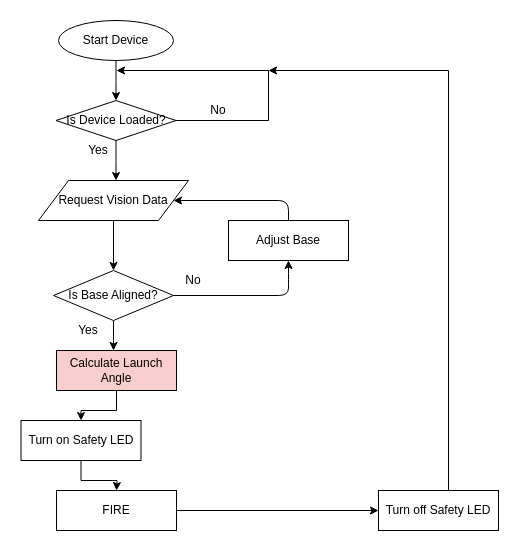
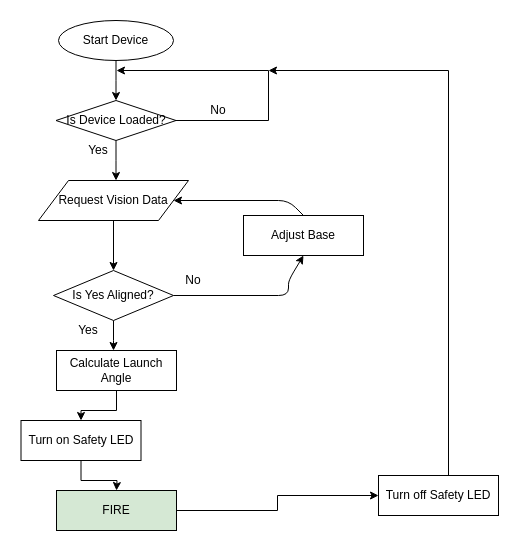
(289, 241) -> (304, 236)
(114, 296) -> (114, 296)
(117, 371) -> (117, 371)
(117, 511) -> (117, 511)
(439, 511) -> (439, 496)
